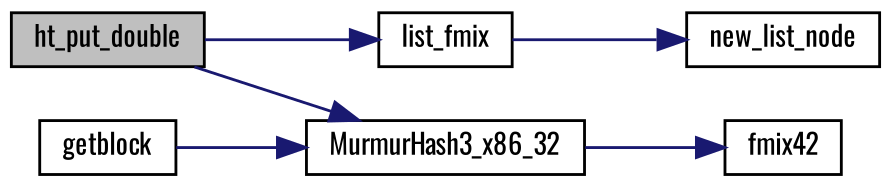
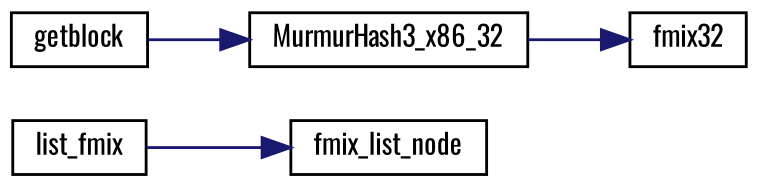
(108, 40) -> none
(783, 40) -> (389, 148)
(783, 148) -> (688, 40)
